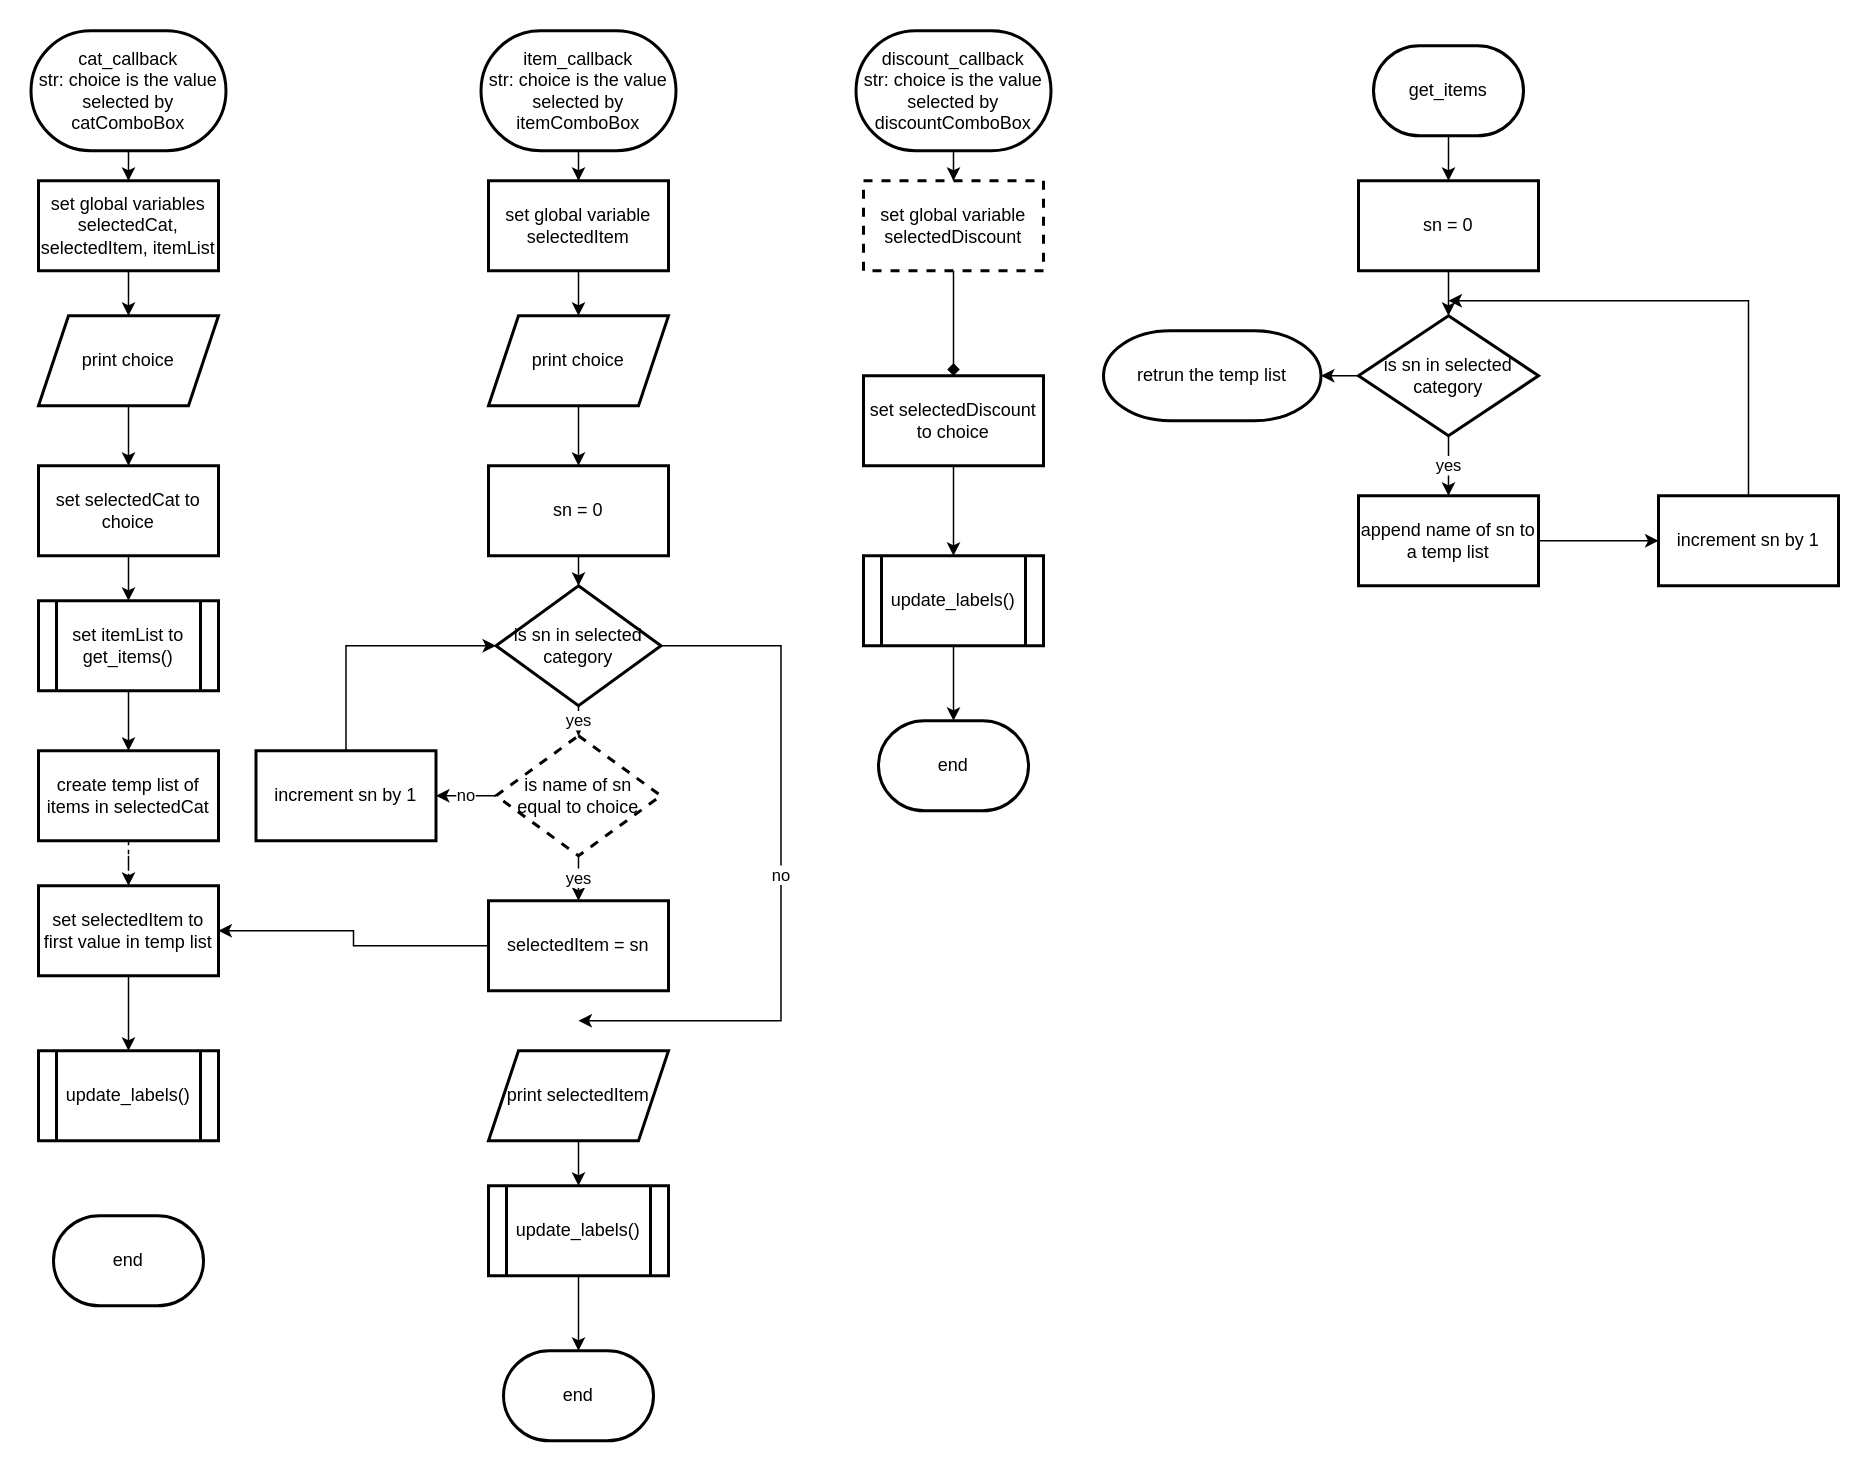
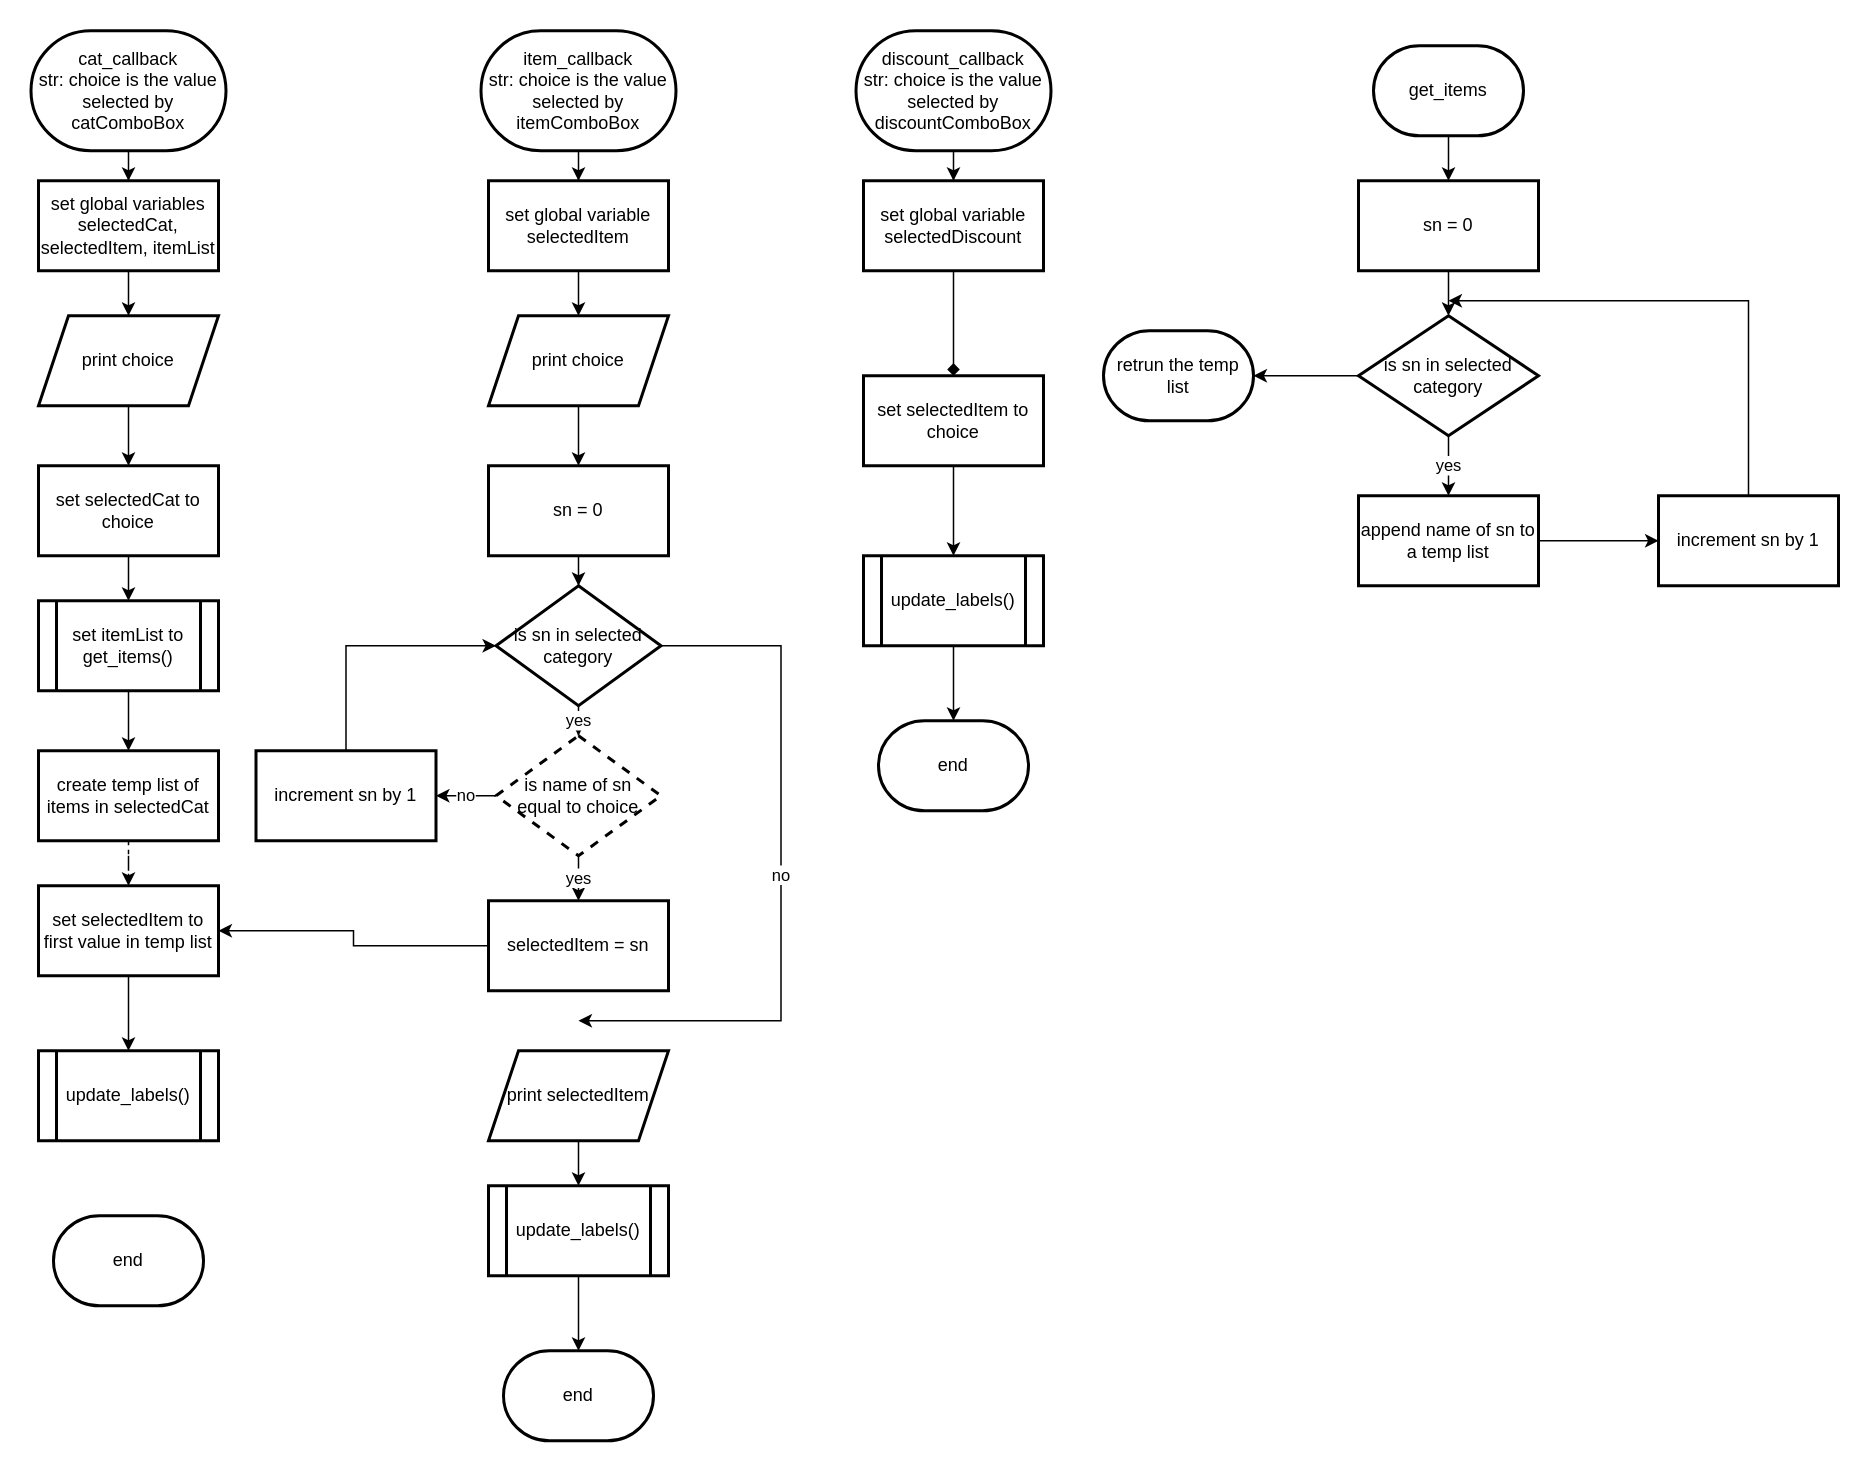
(953, 226) -> (953, 226)
(1212, 376) -> (1178, 376)
(953, 421) -> (953, 421)
